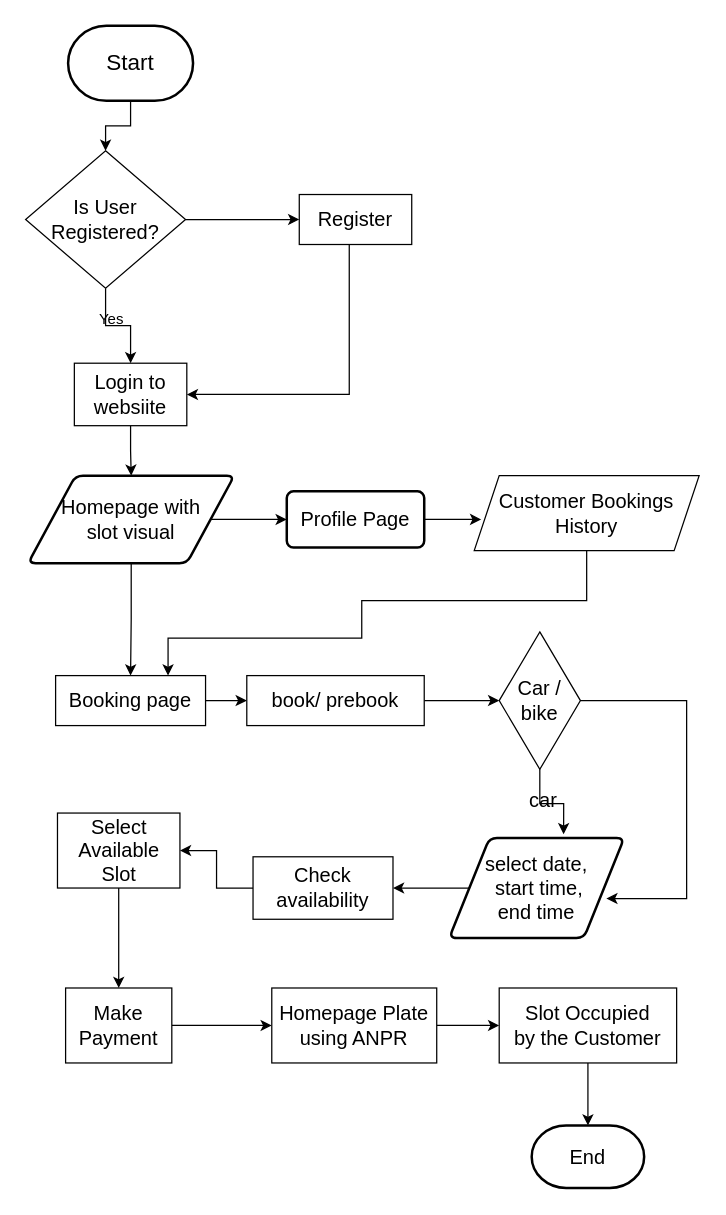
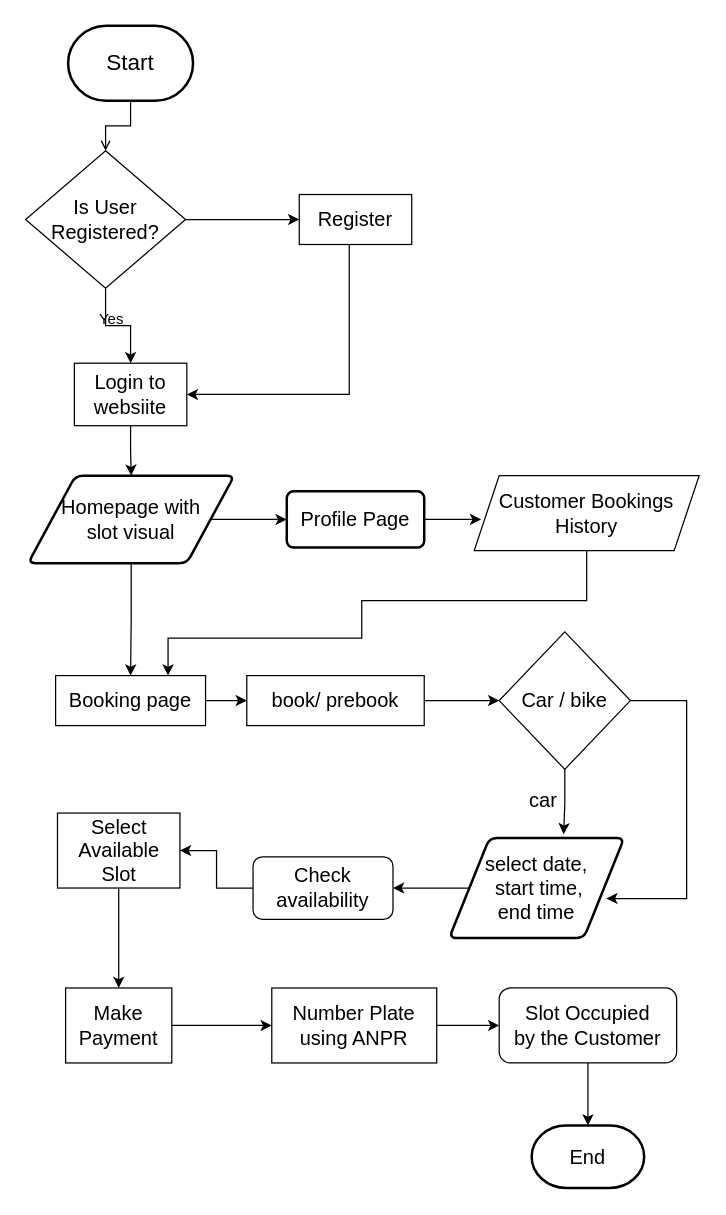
(106, 141) -> (106, 143)
(540, 701) -> (565, 701)
(323, 888) -> (323, 888)
(354, 1026) -> (354, 1026)
(588, 1026) -> (588, 1026)
